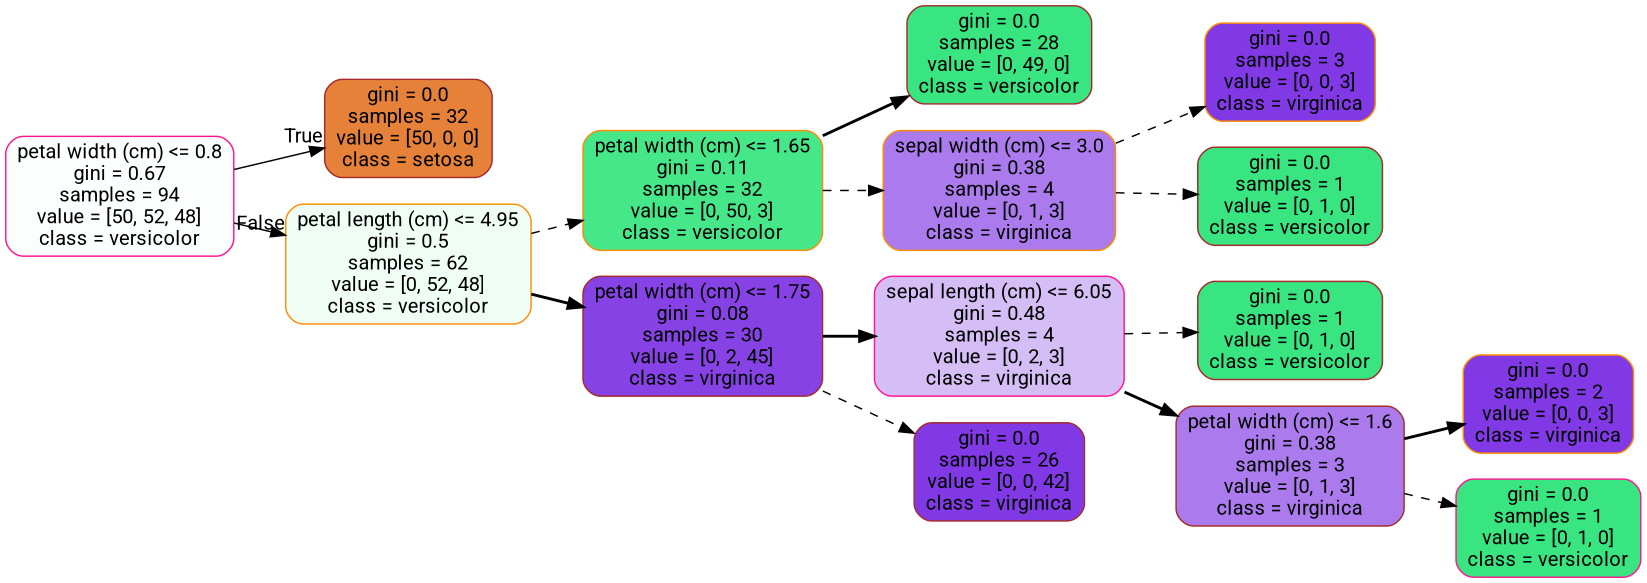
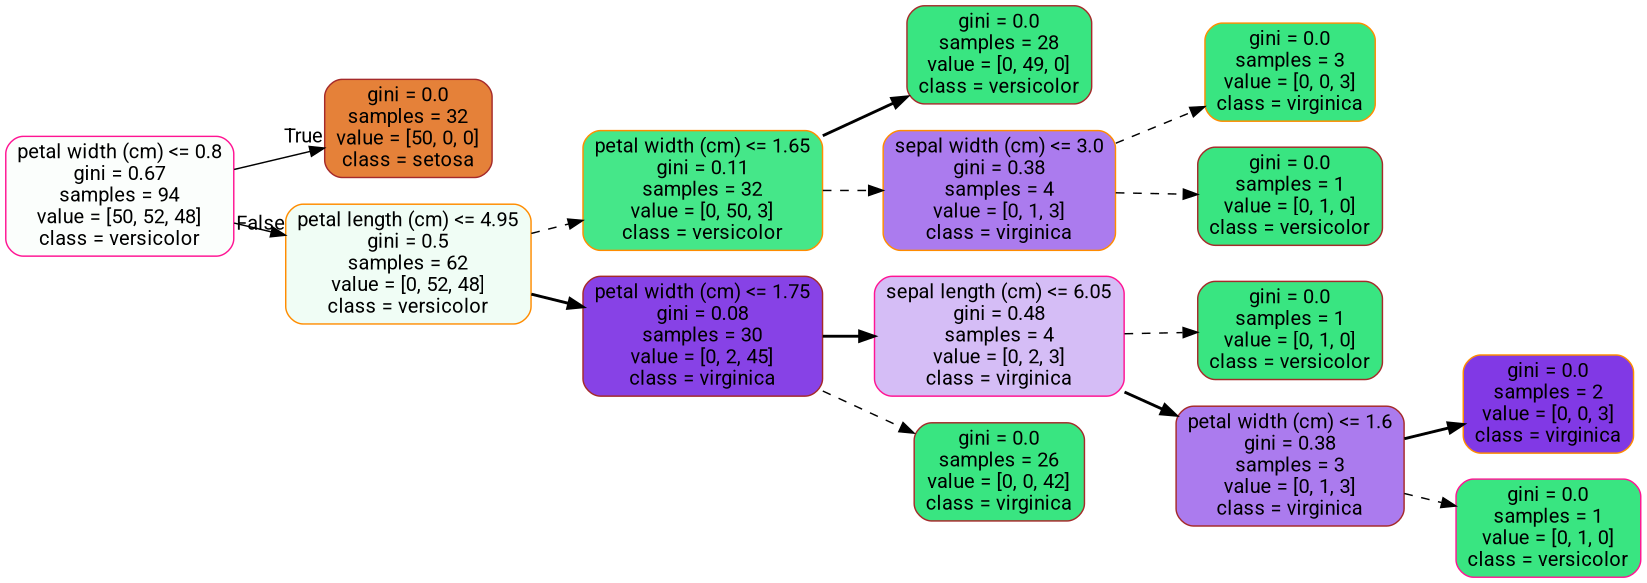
(1290, 72) -> (1290, 72)
(999, 472) -> (999, 472)
